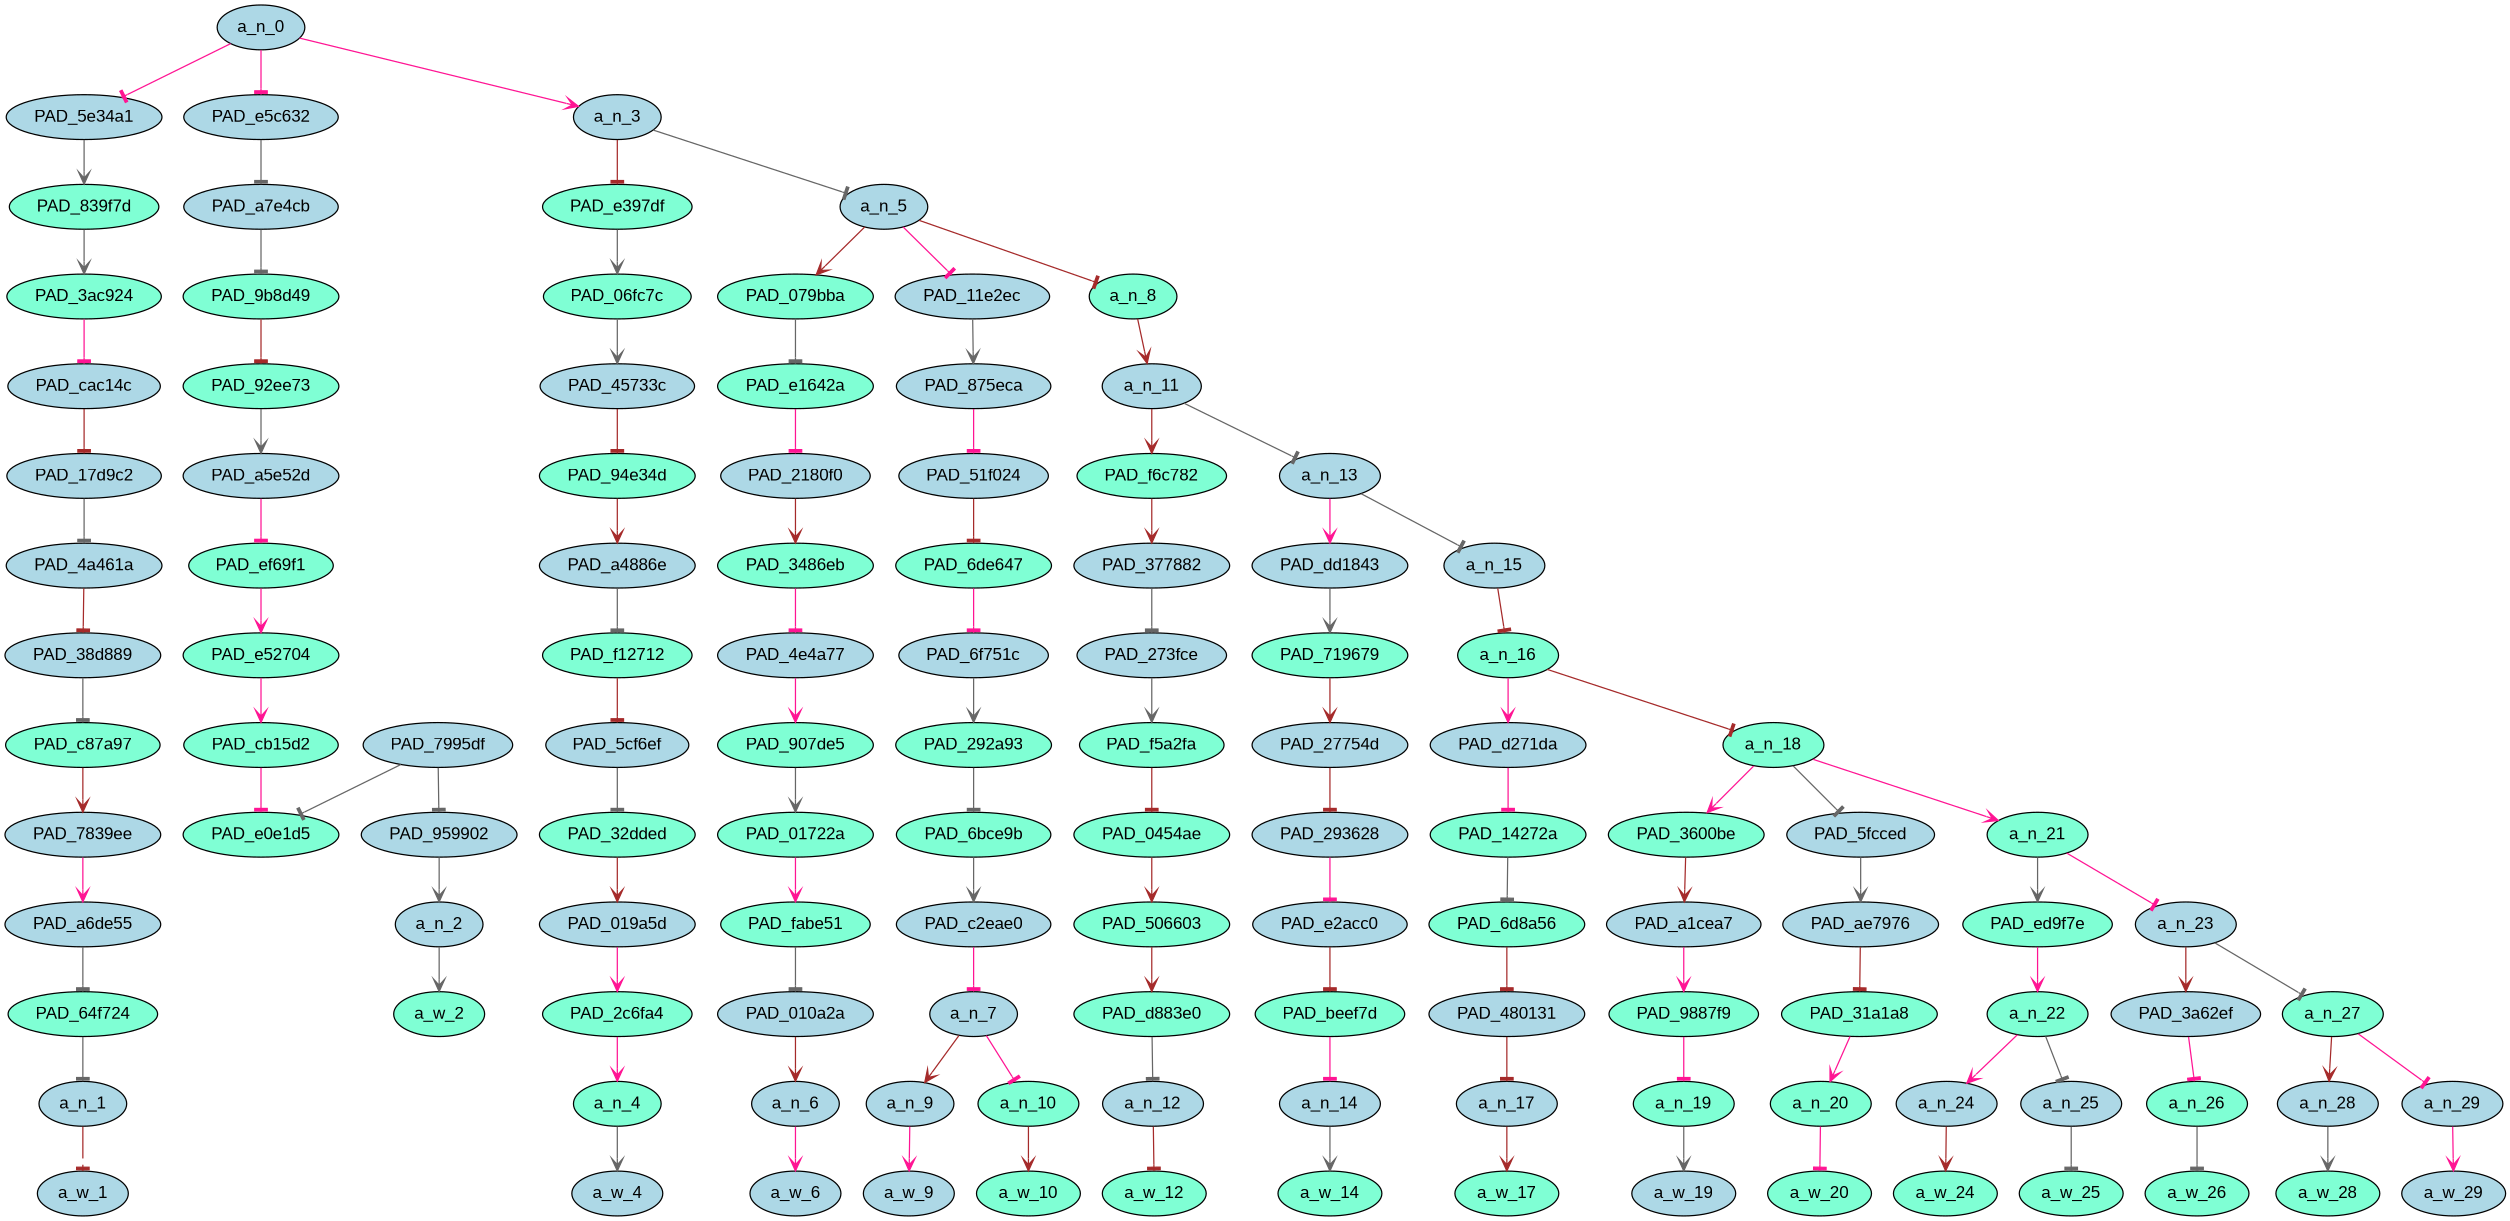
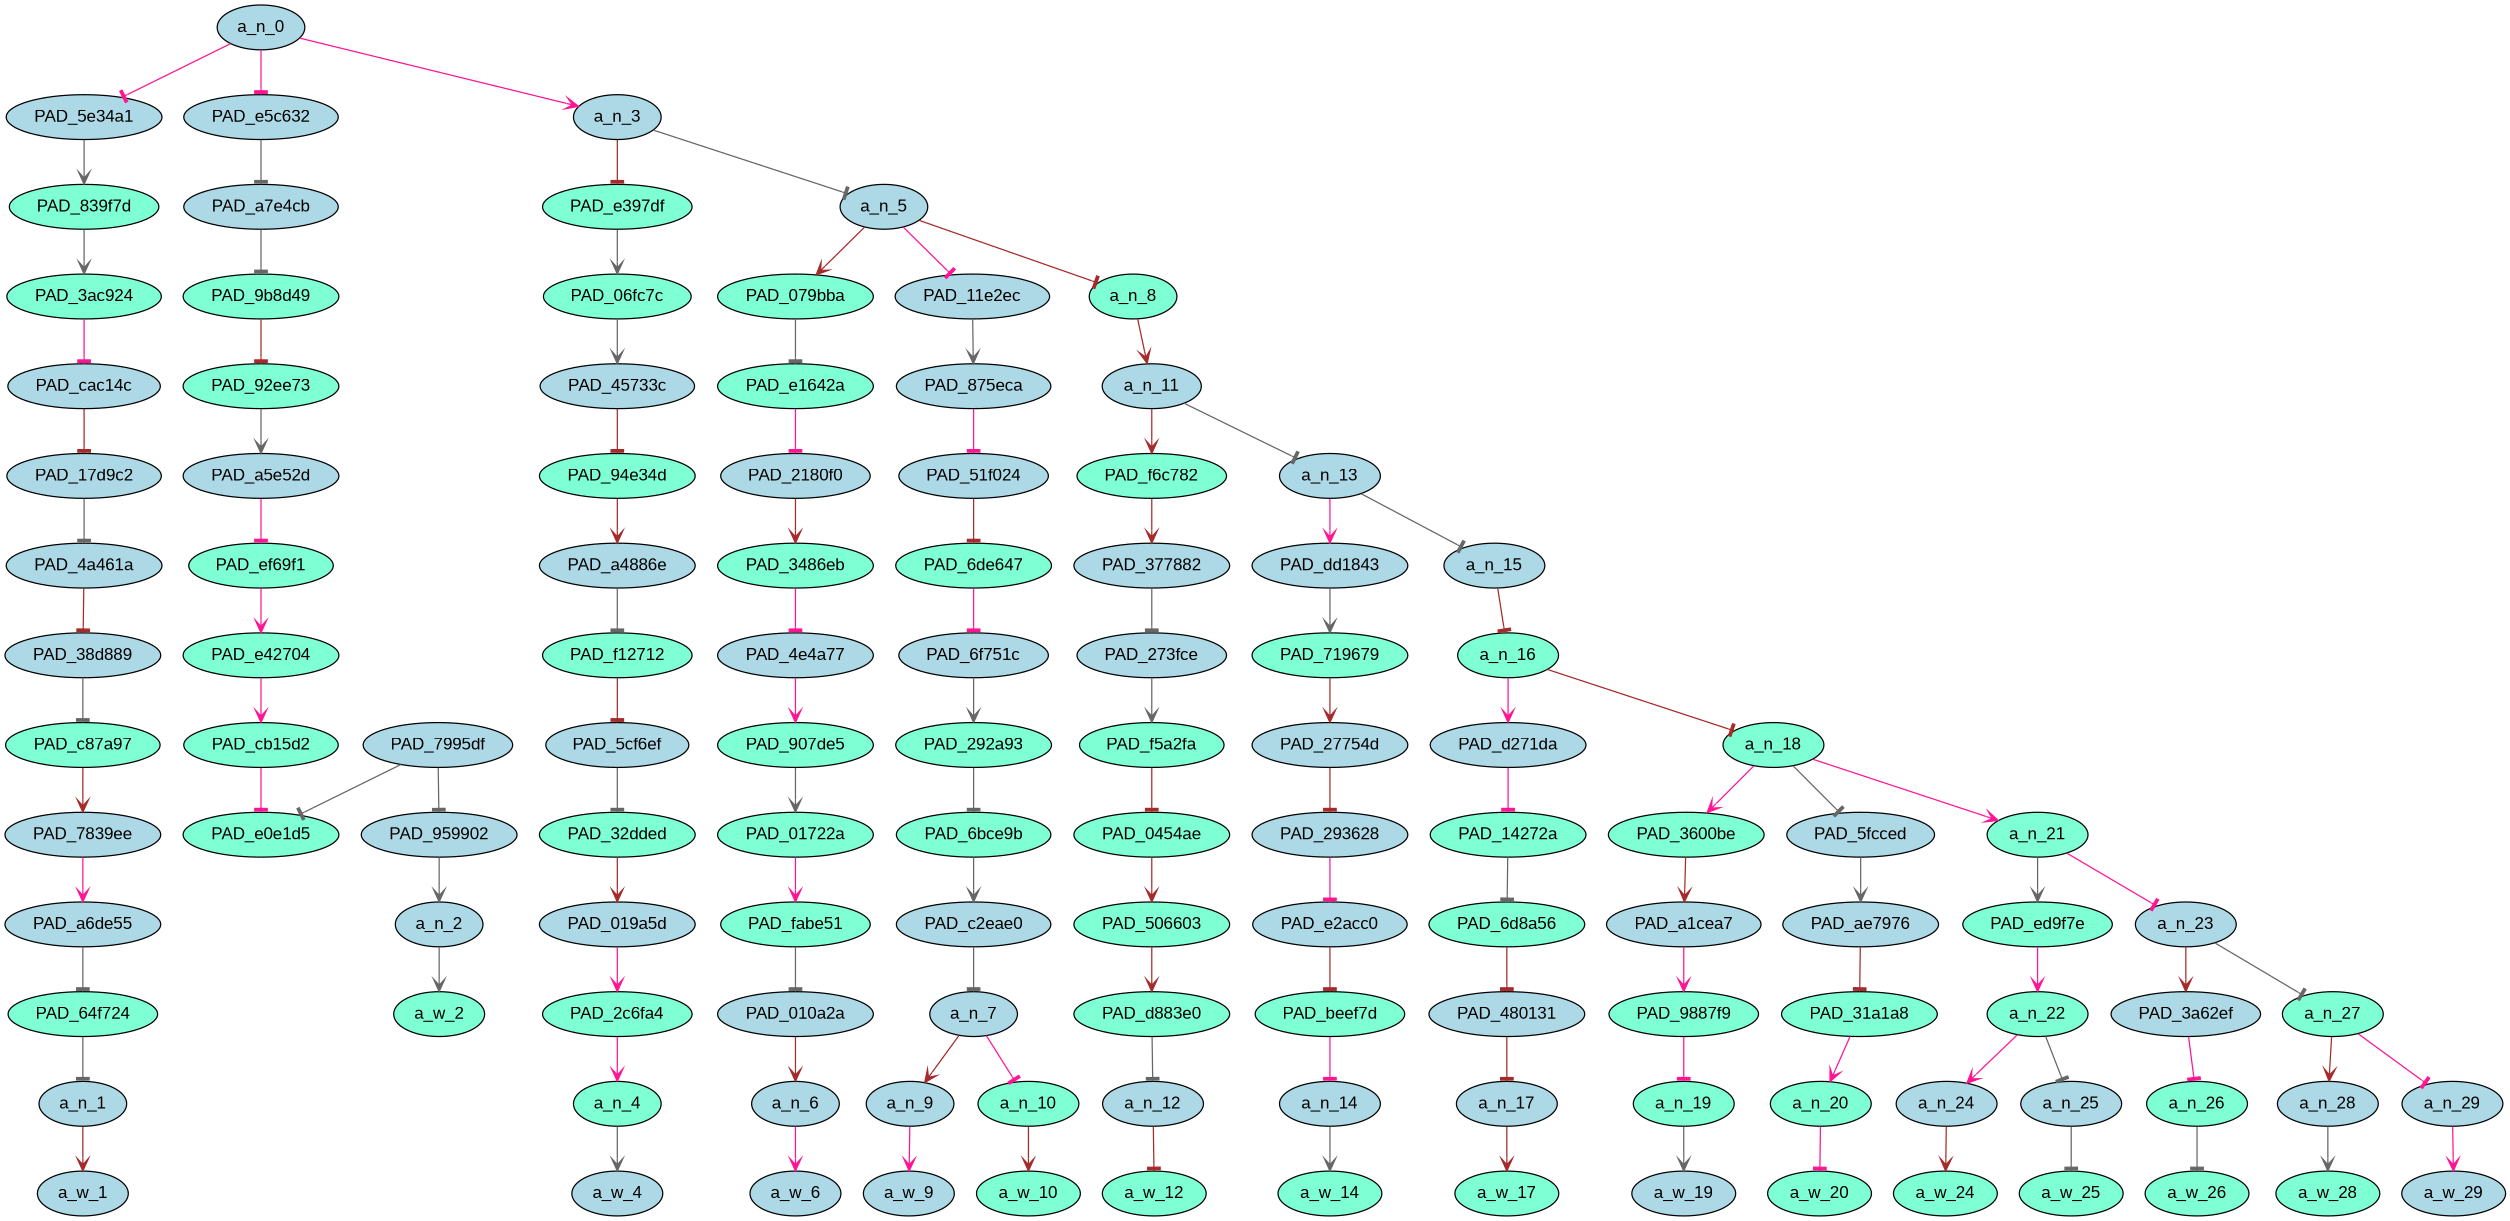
(261, 655) -> (261, 655)
(974, 966) -> (974, 966)
(83, 1143) -> (83, 1143)
